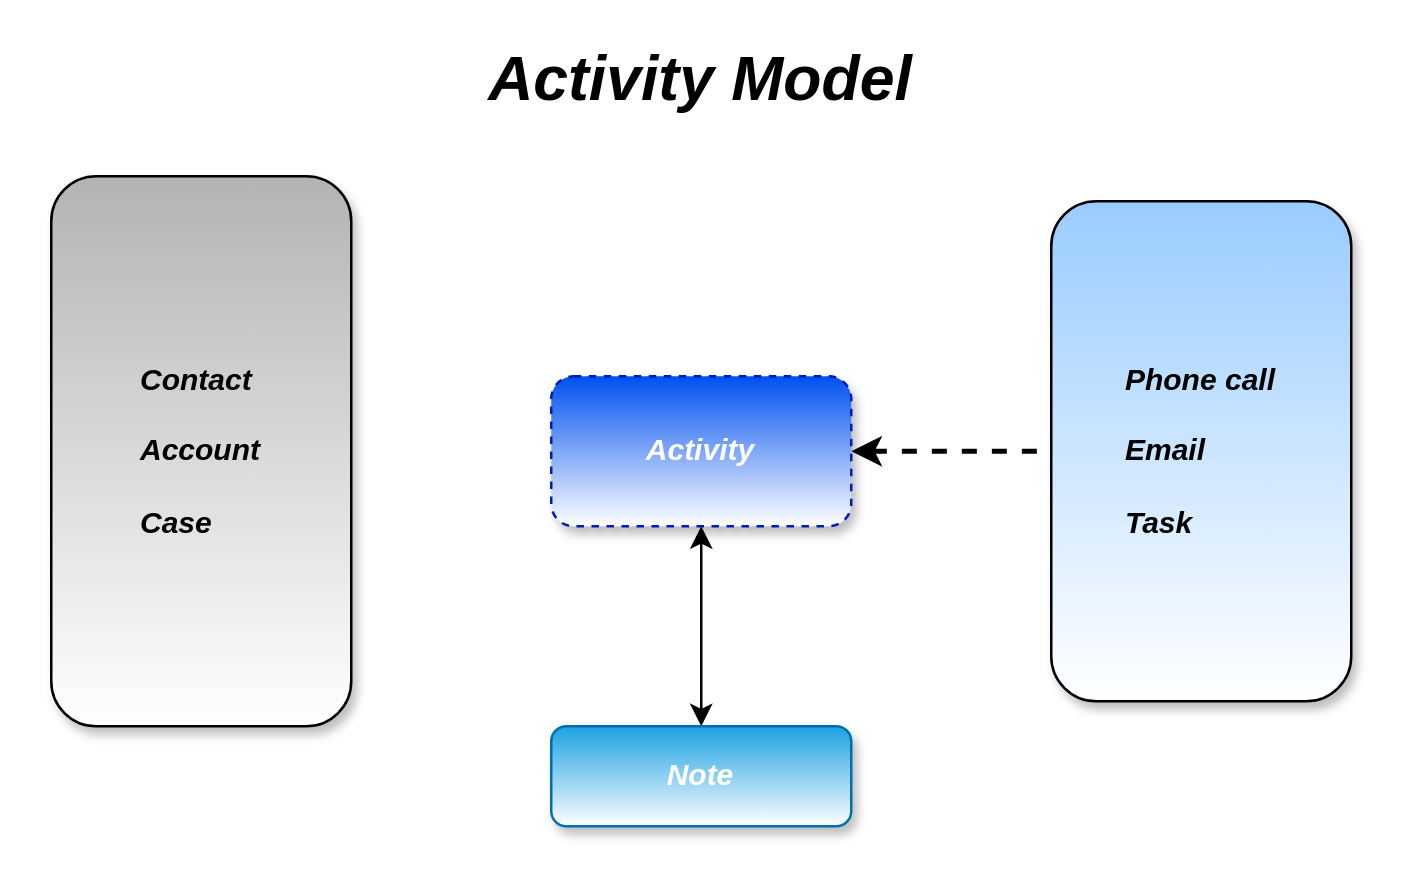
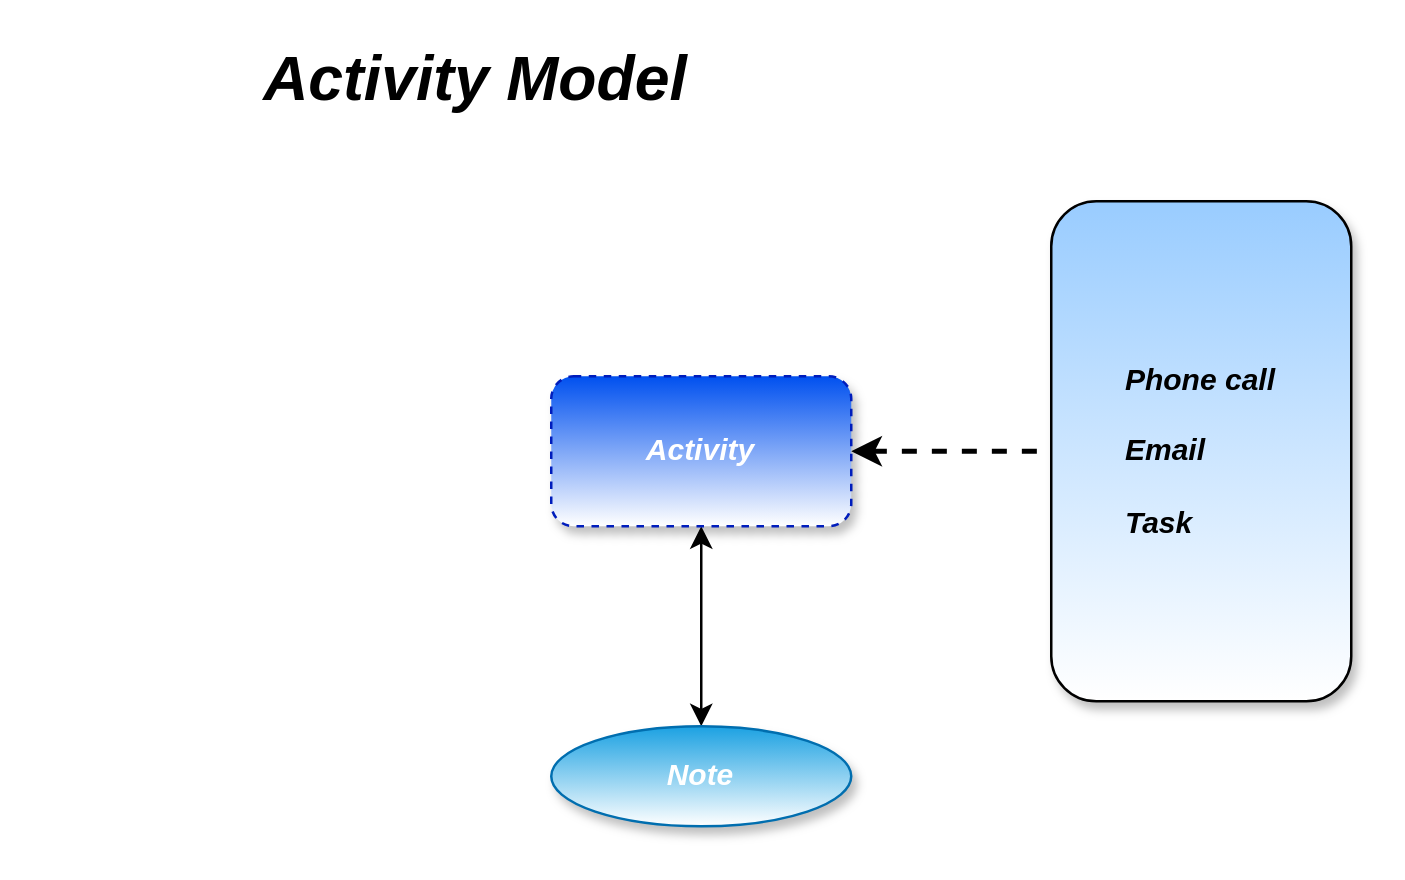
(701, 76) -> (476, 76)
(201, 451) -> none
(701, 776) -> (701, 776)
